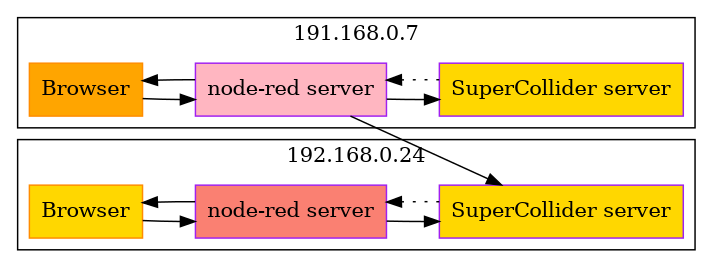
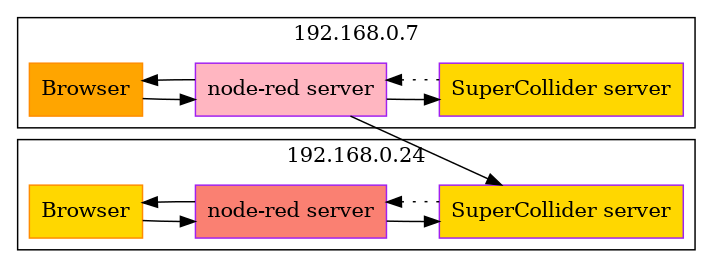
(356, 35) -> (356, 35)
